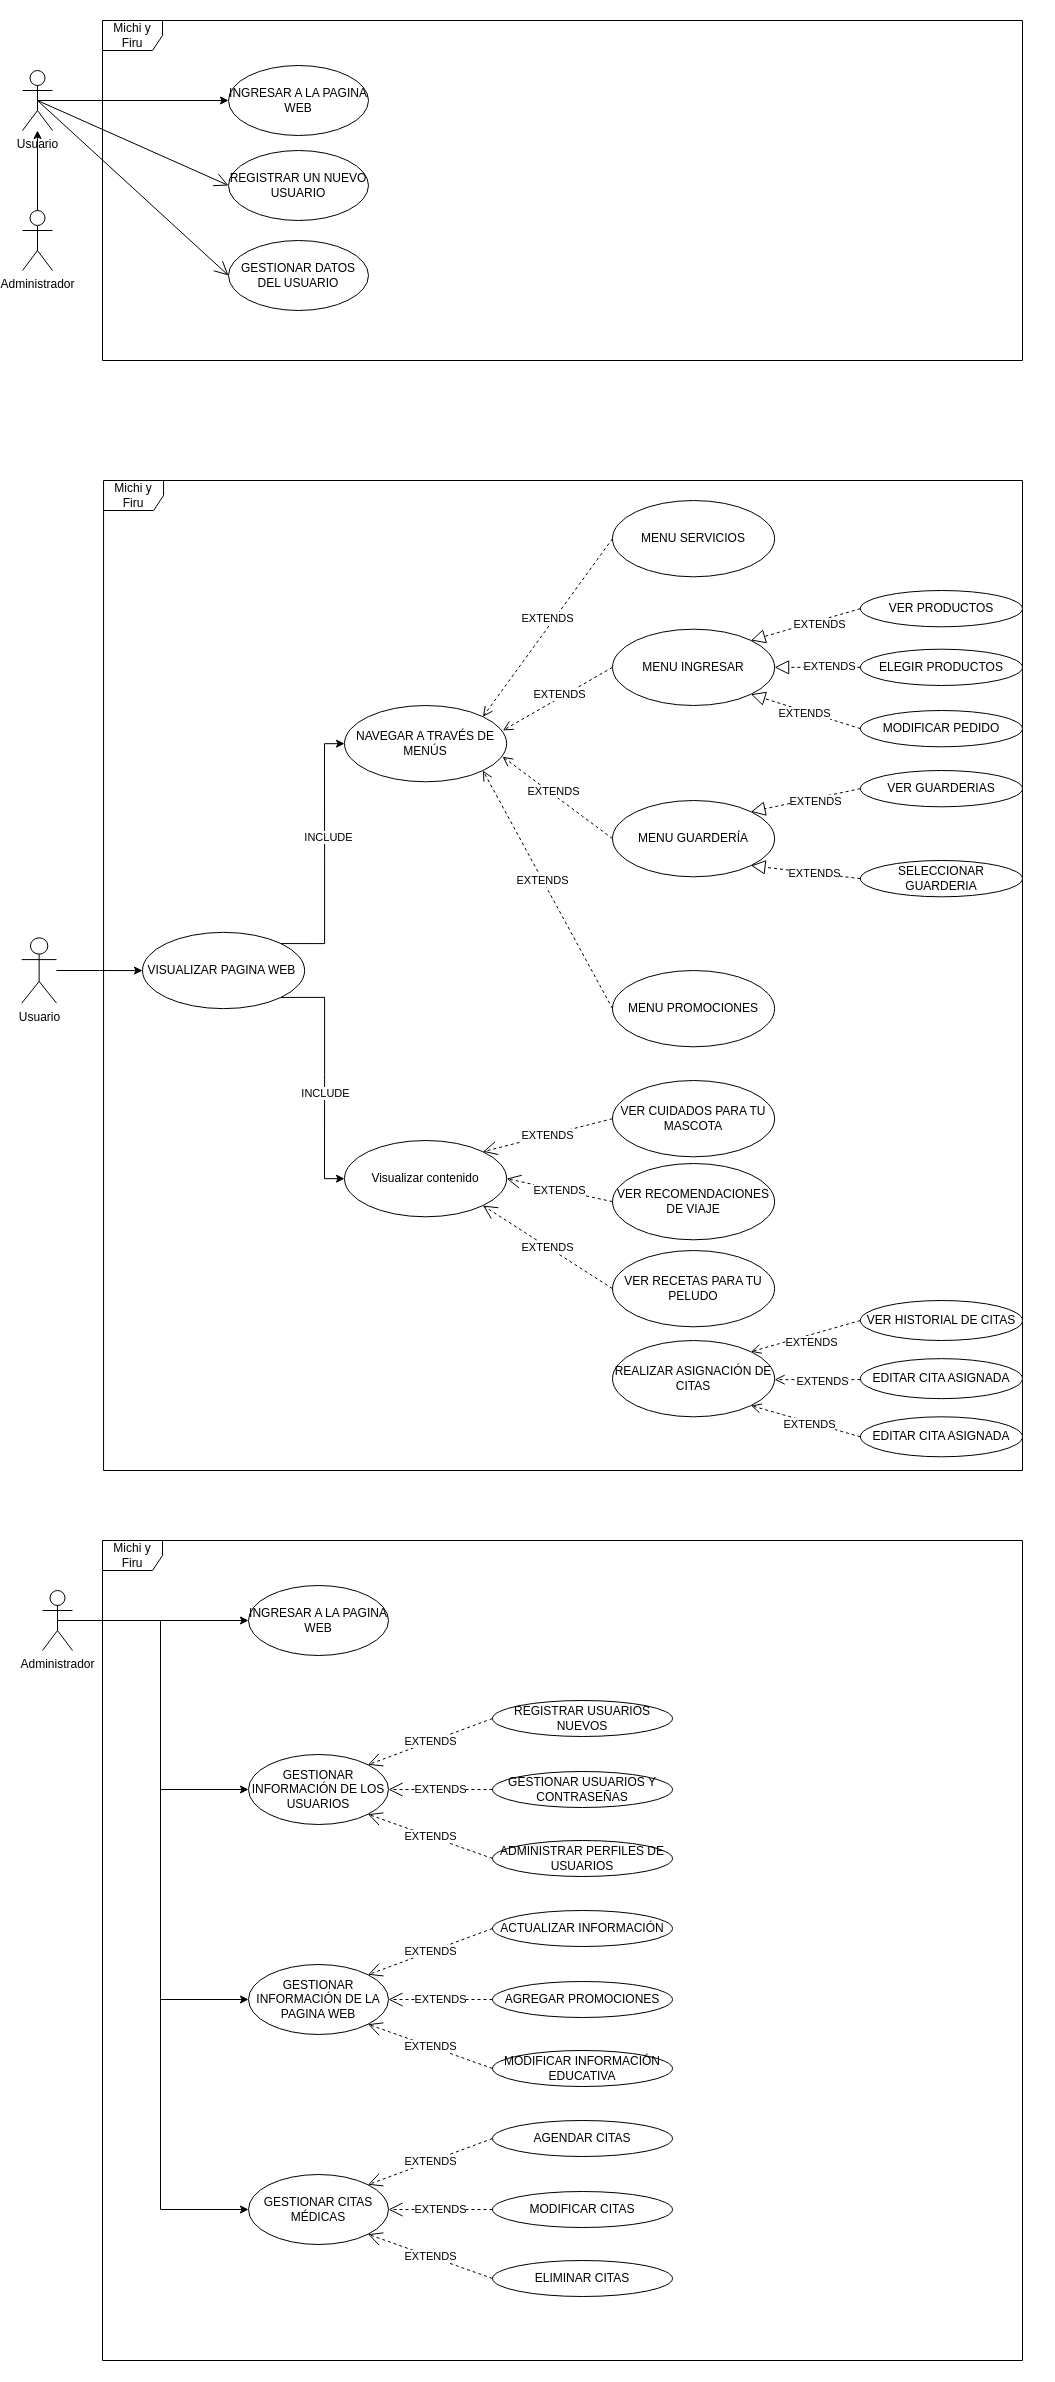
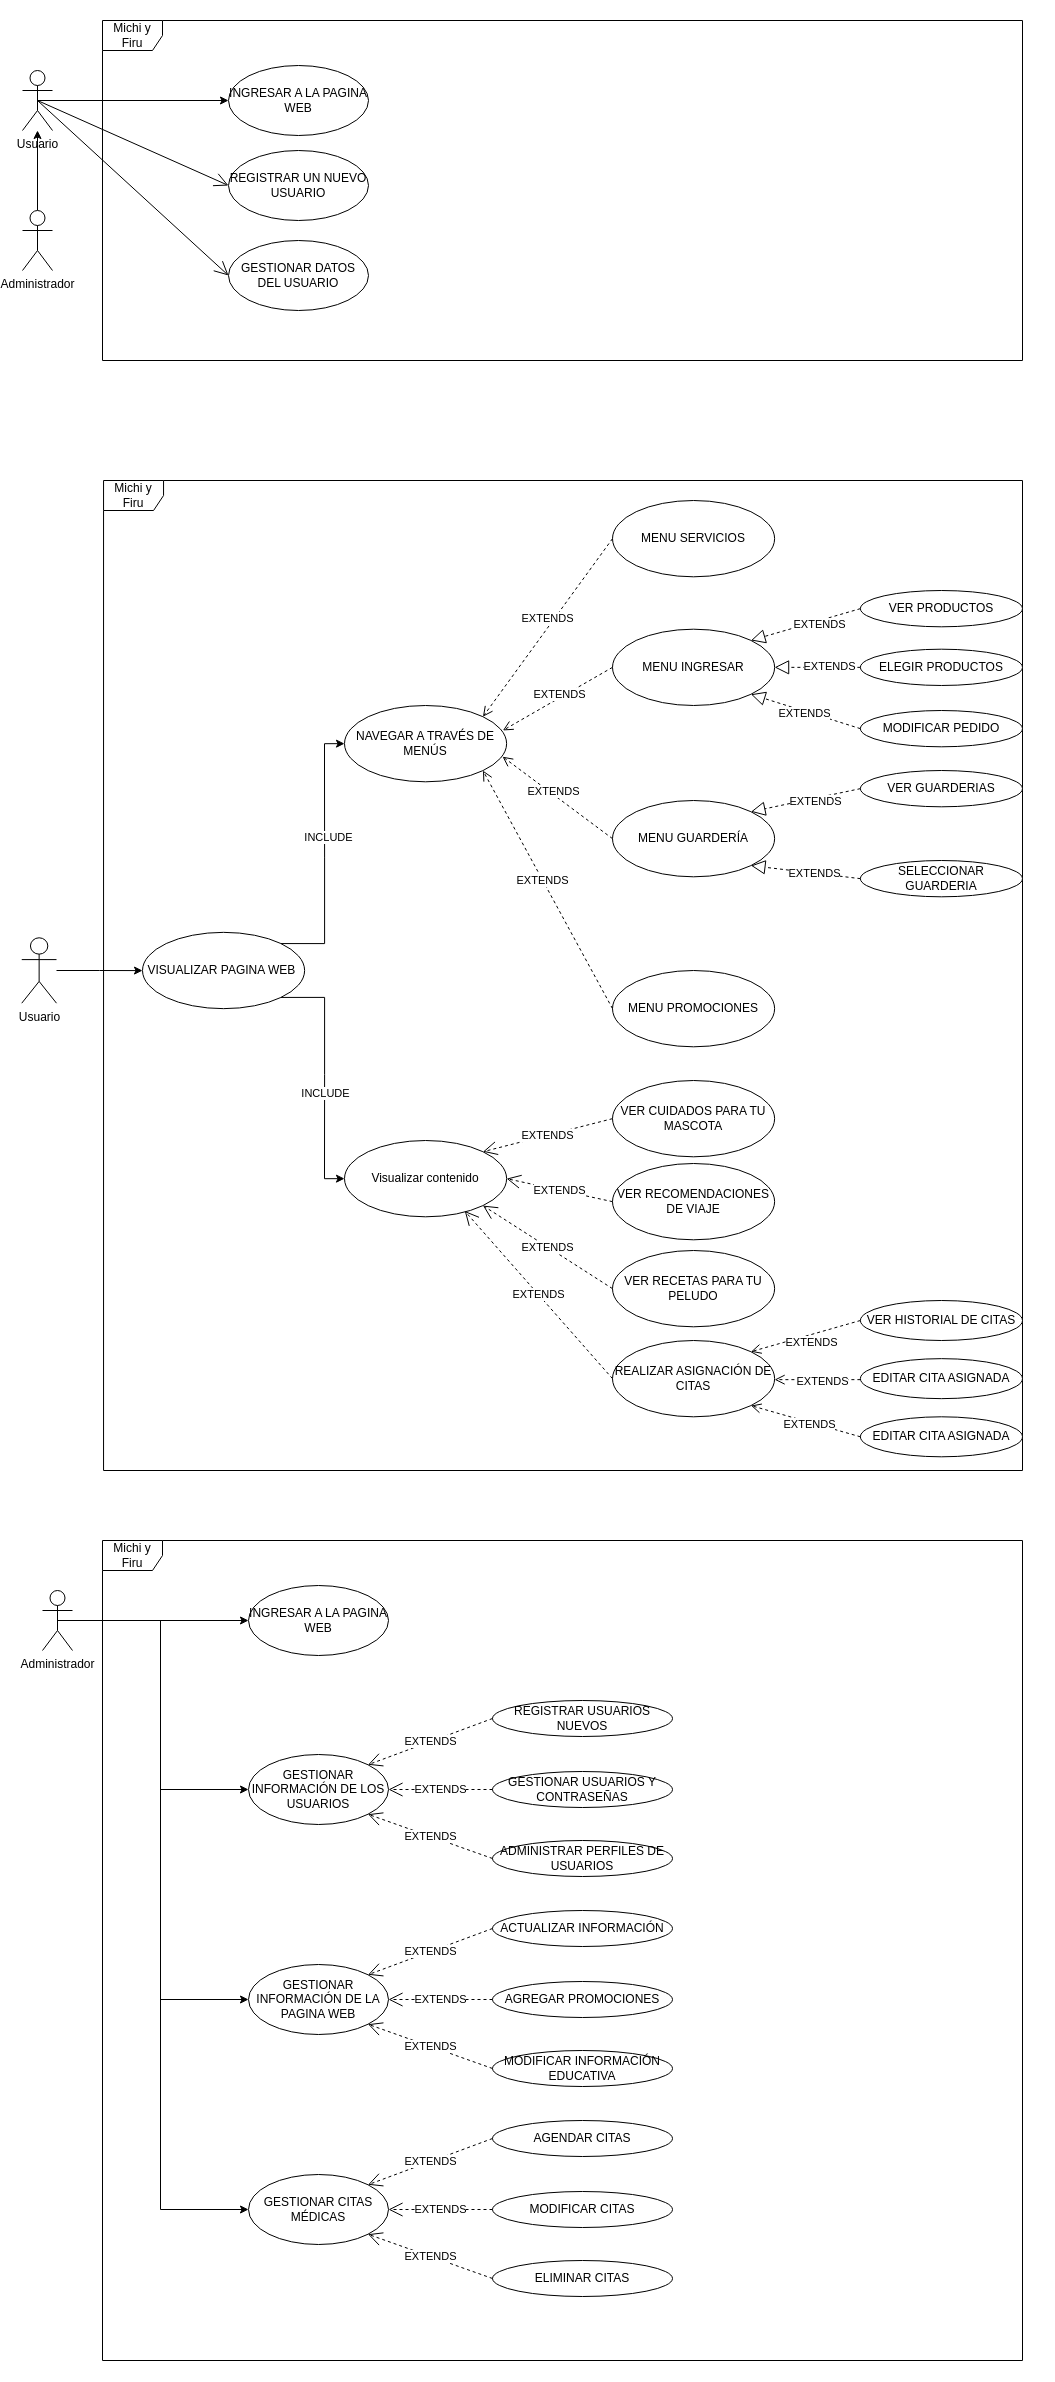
none -> (540, 1296)
